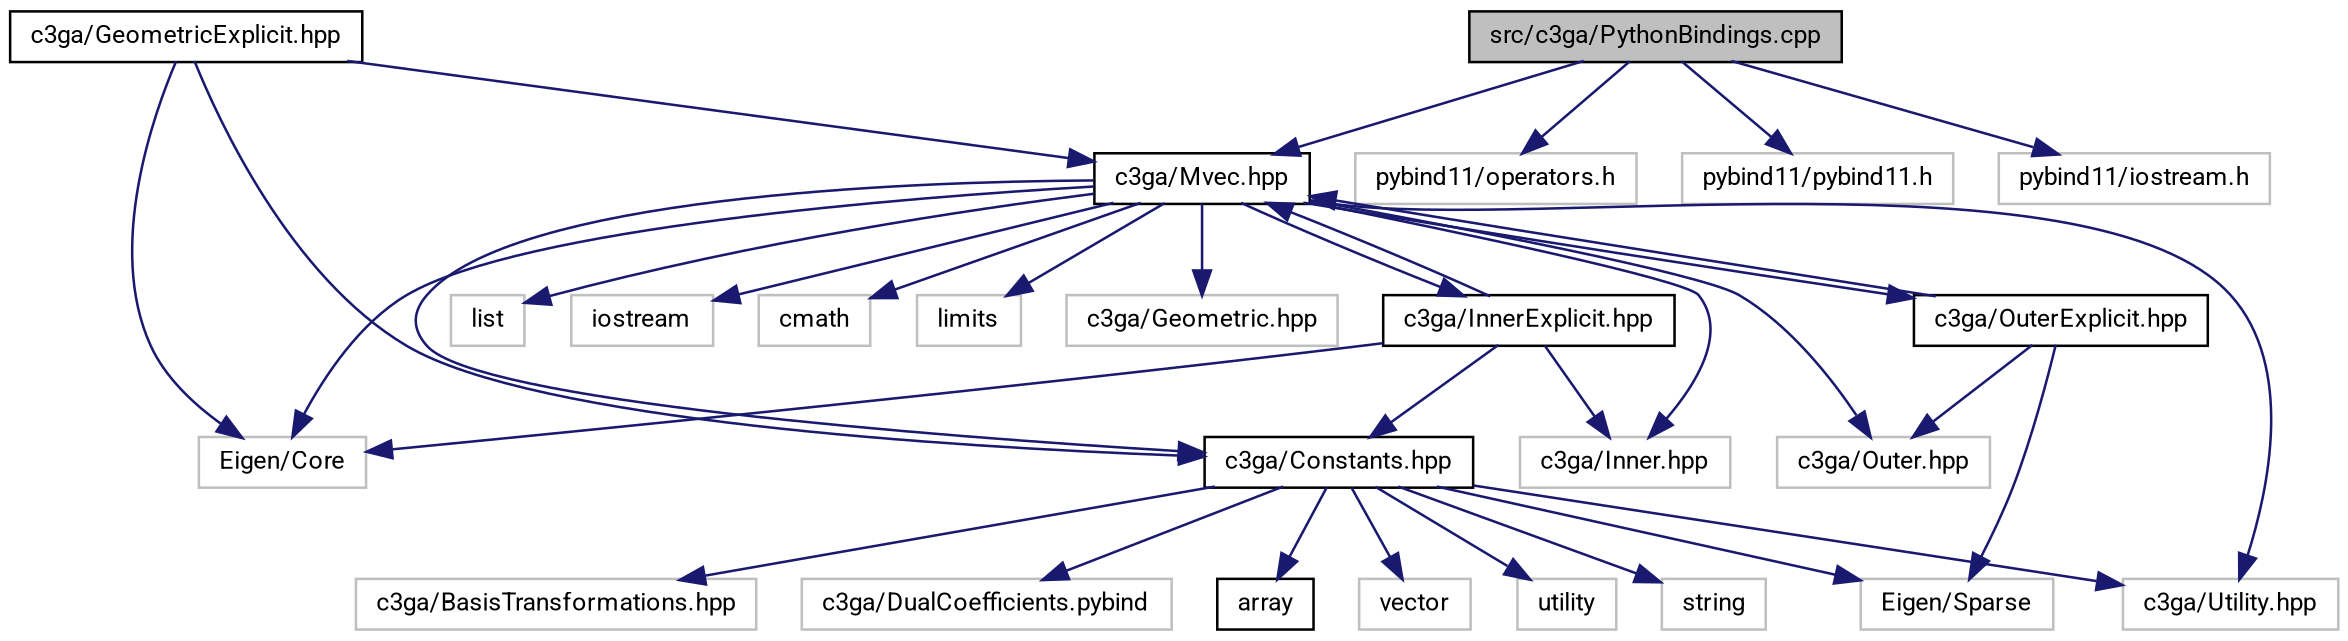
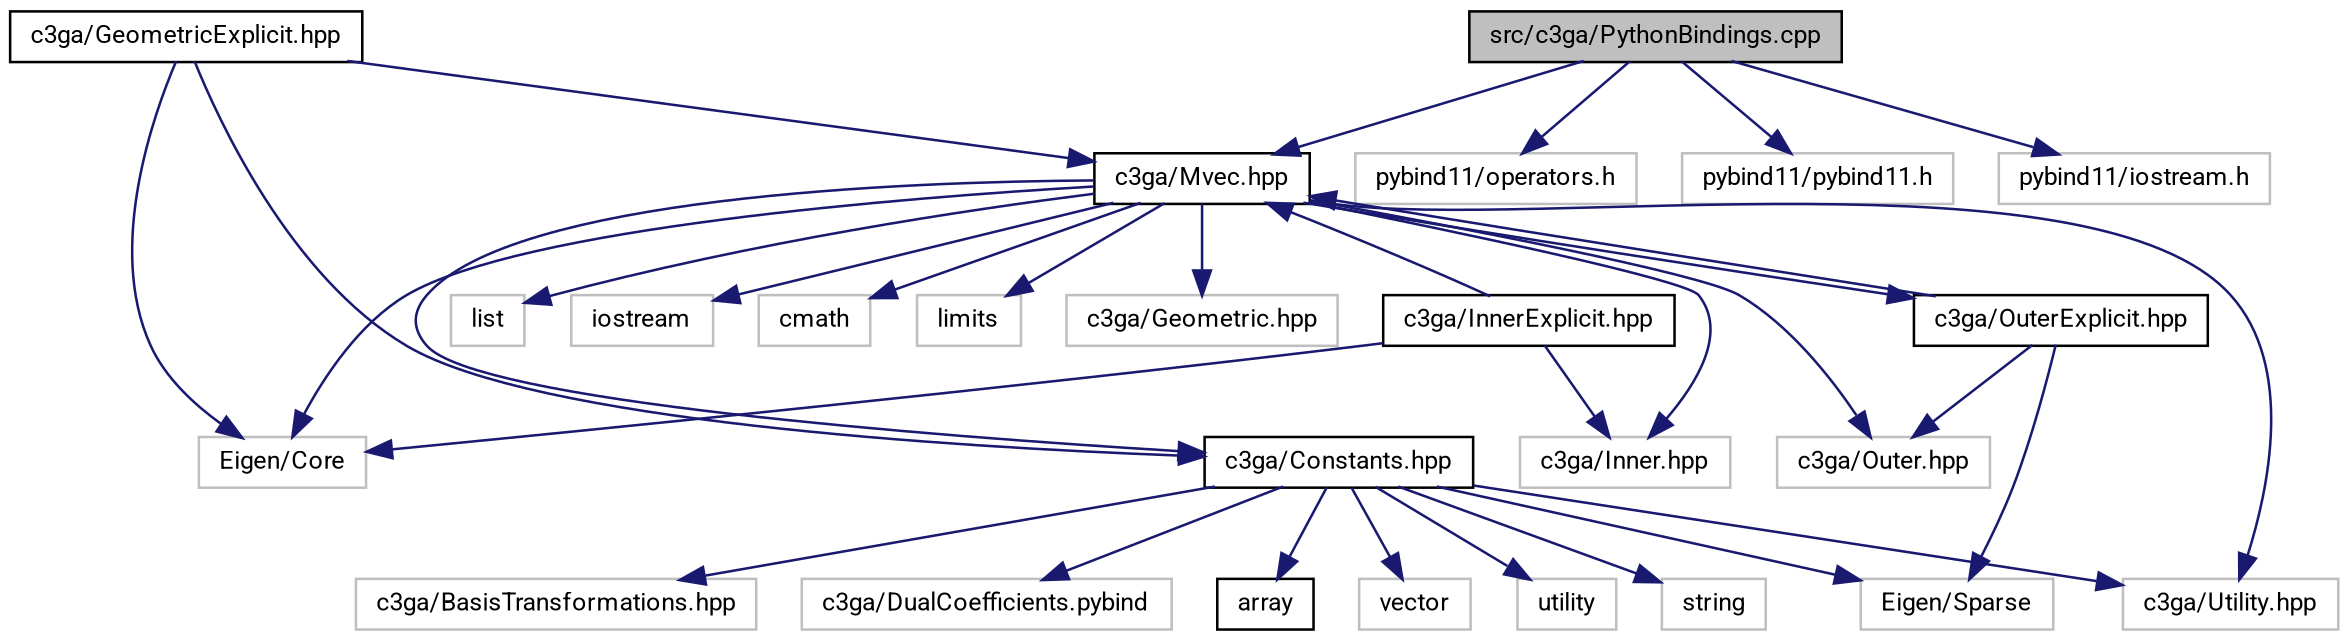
(1340, 246) -> none
(1445, 384) -> none
